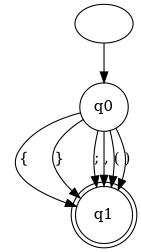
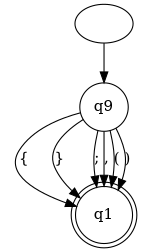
(104, 107) -> (104, 107)
